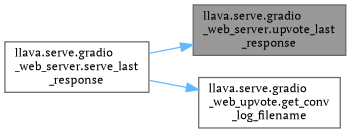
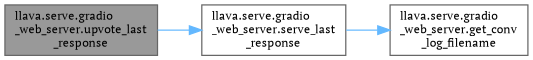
(165, 50) -> (173, 30)
(269, 103) -> (459, 30)
